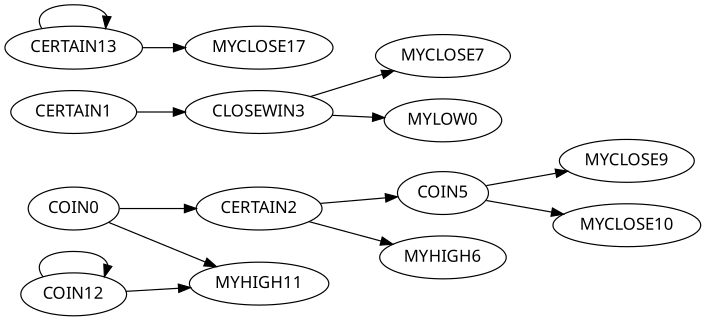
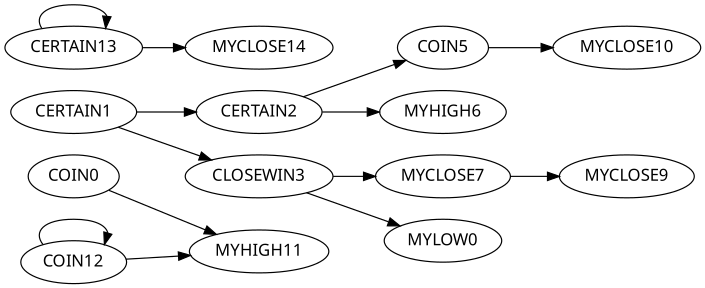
(259, 48) -> (259, 48)
(521, 179) -> (529, 176)
(152, 209) -> (160, 112)
